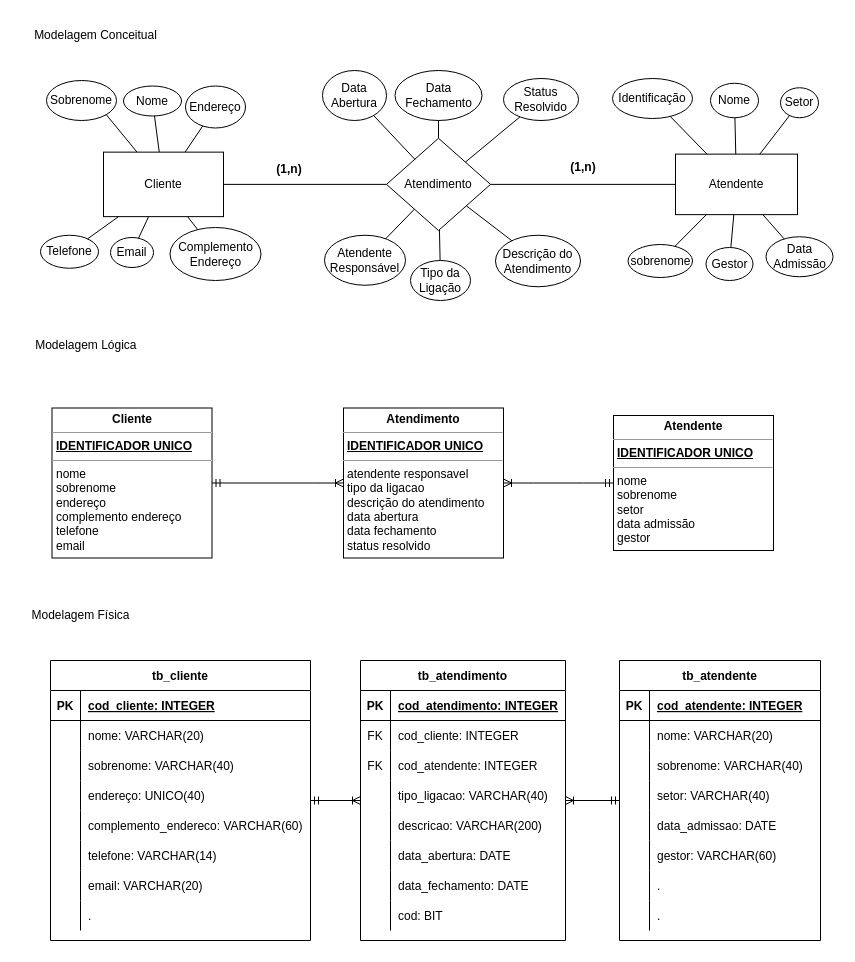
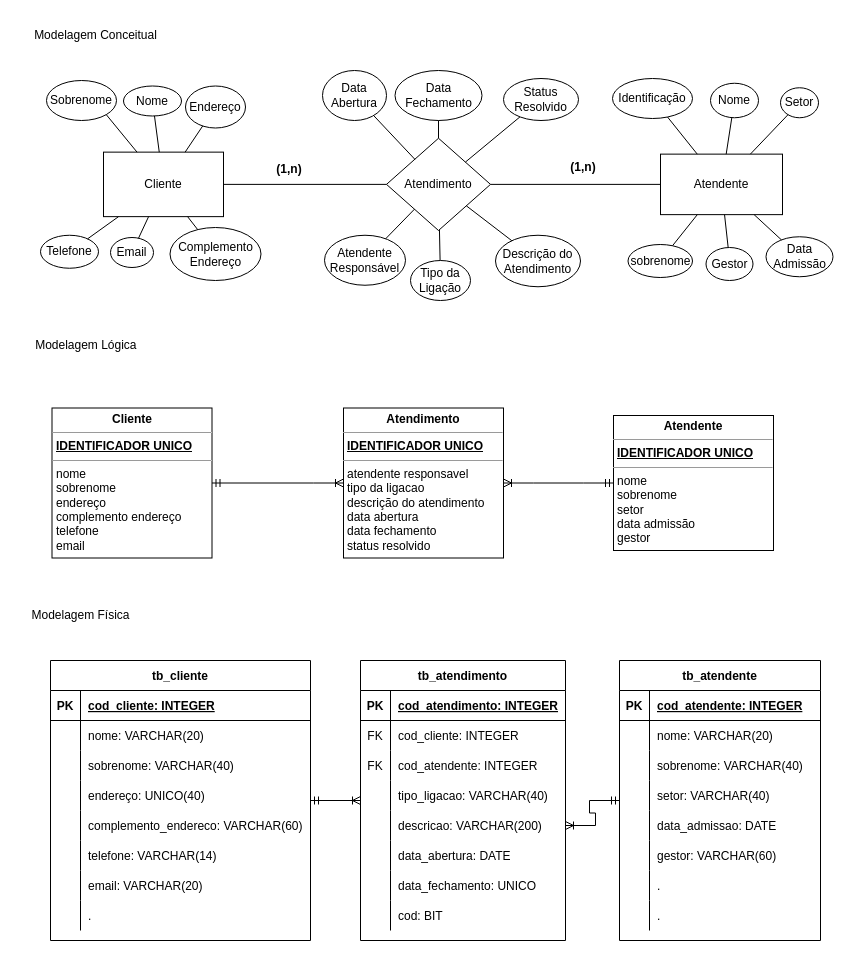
(737, 184) -> (722, 184)
(580, 801) -> (596, 823)
(465, 886) -> (469, 886)
